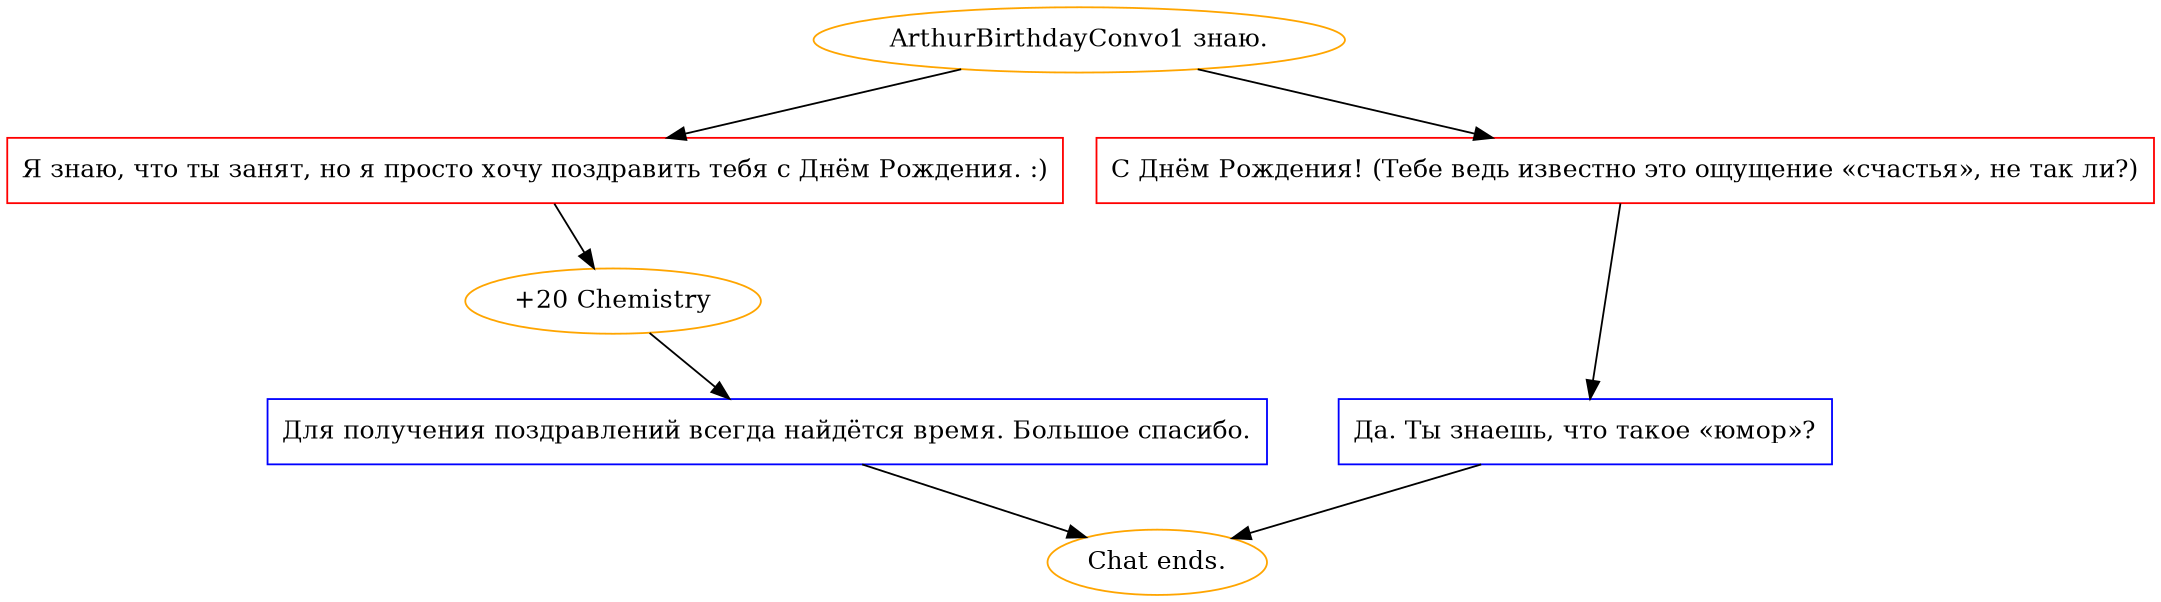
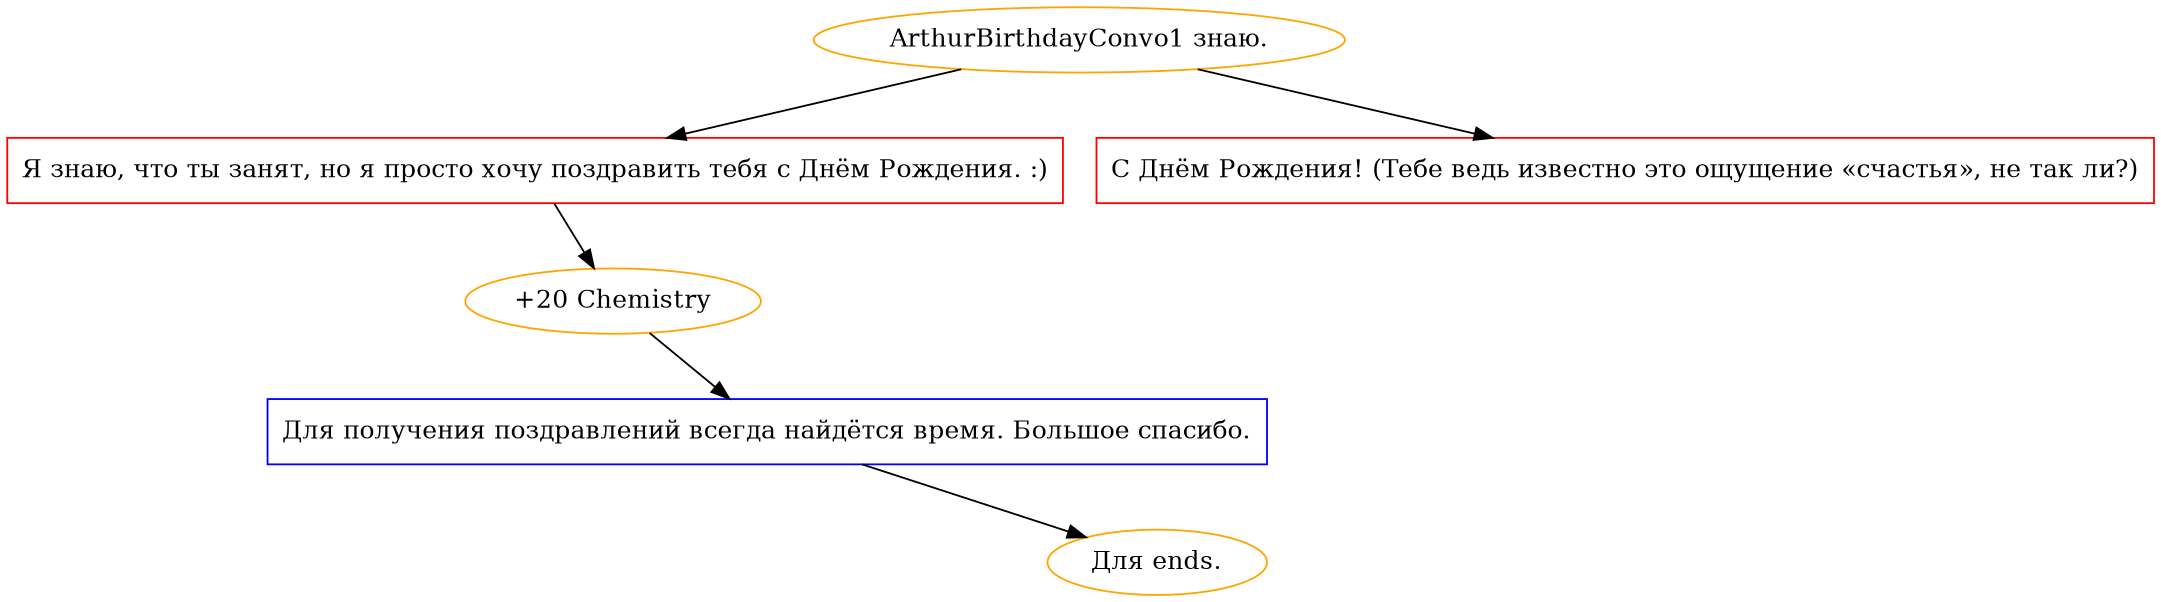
(1585, 432) -> none
(1157, 562) -> (1157, 562)
